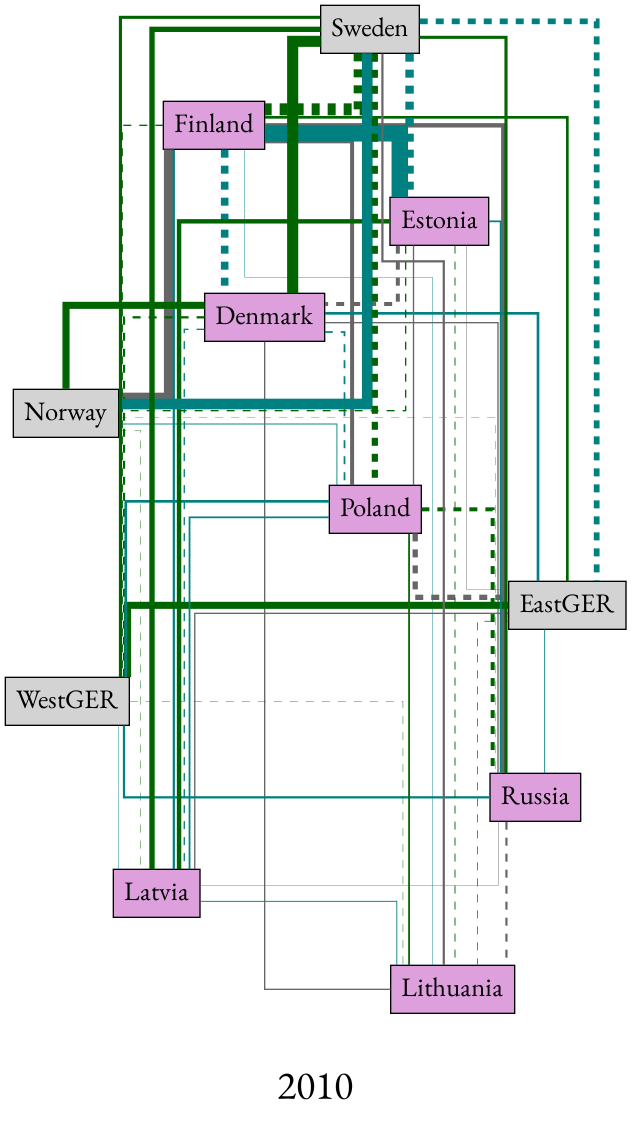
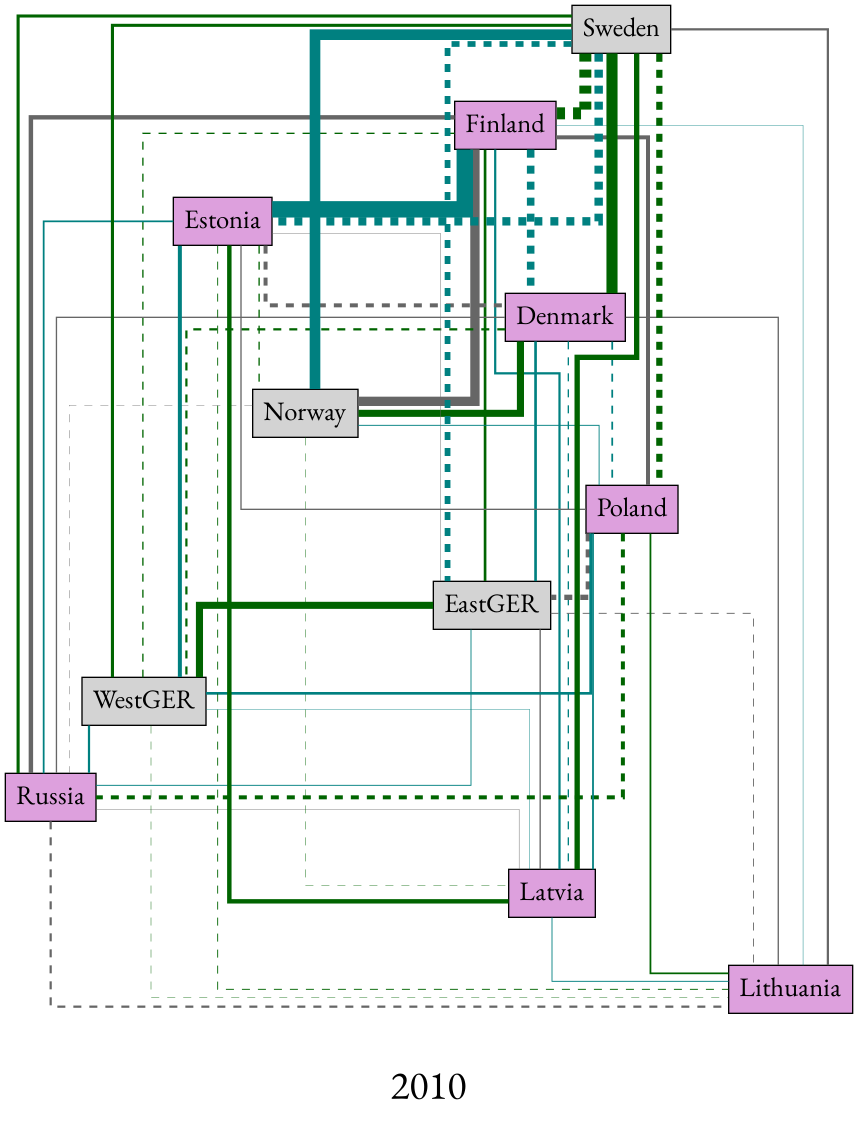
none -> (180, 461)
